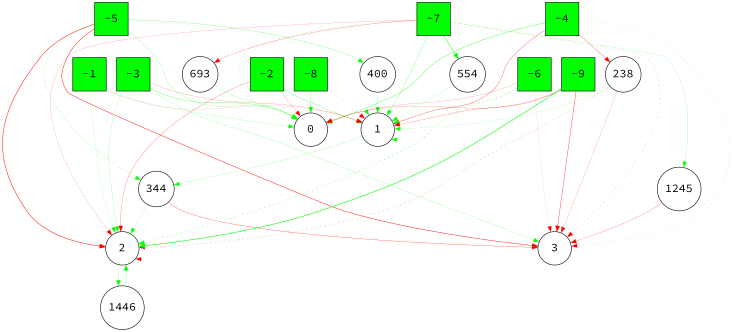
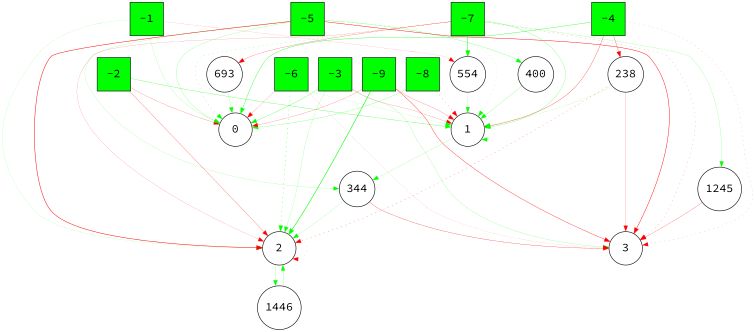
(206, 109) -> (343, 43)
